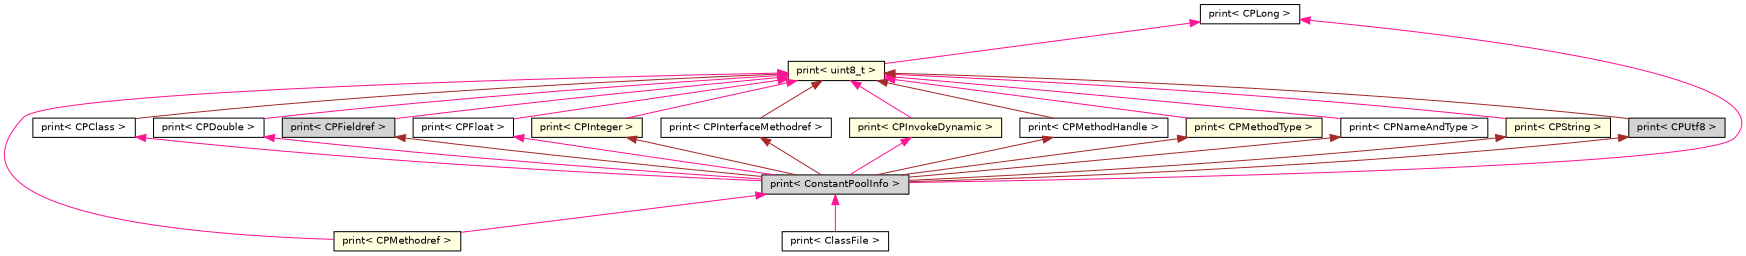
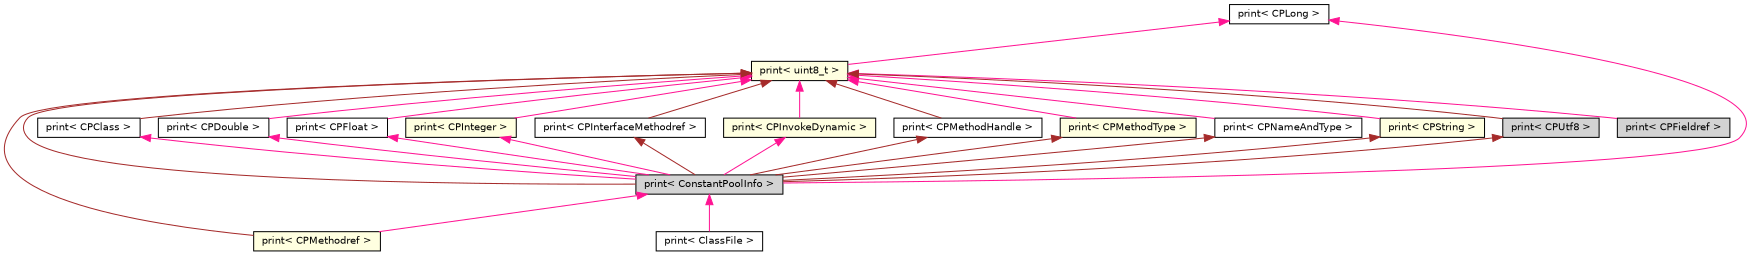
(202, 94) -> (20, 118)
(716, 157) -> (590, 157)
(583, 158) -> (32, 140)
